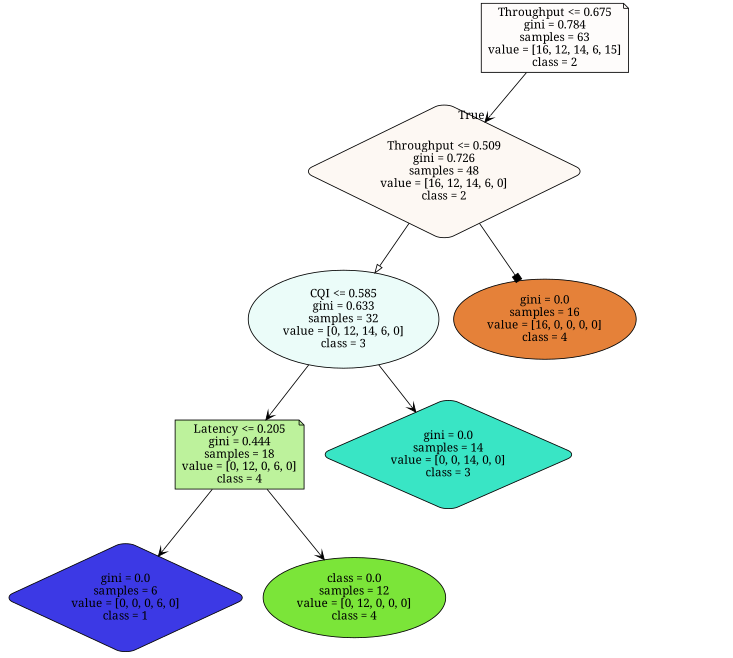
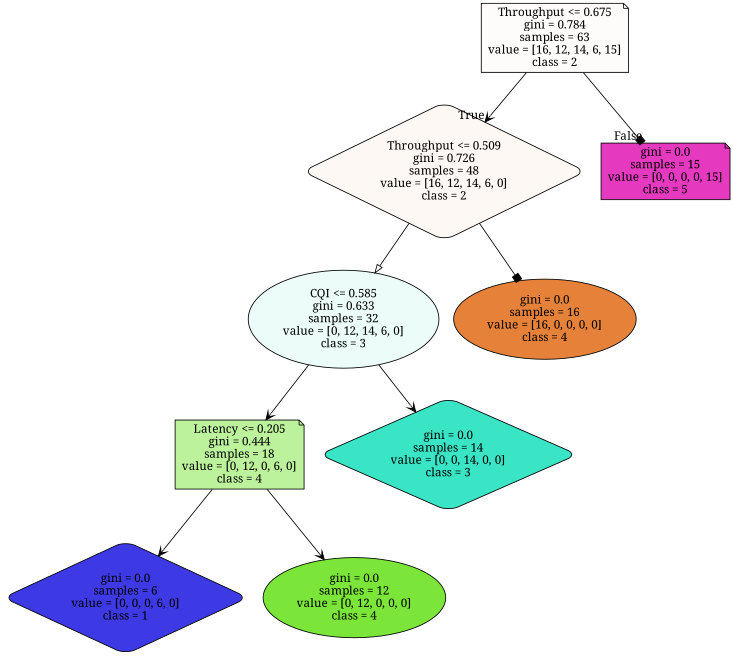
none -> (666, 171)
(354, 598) -> (354, 598)
